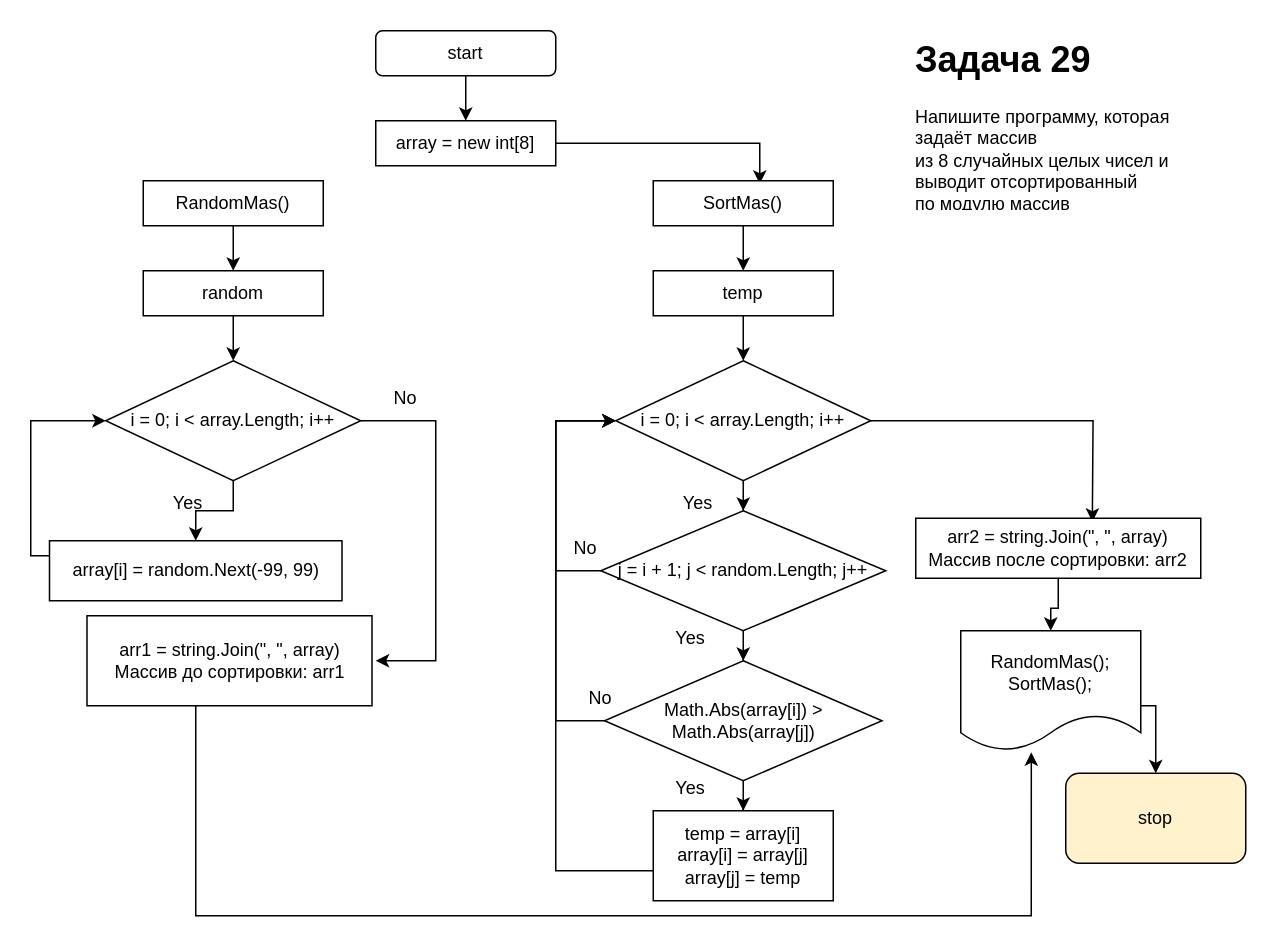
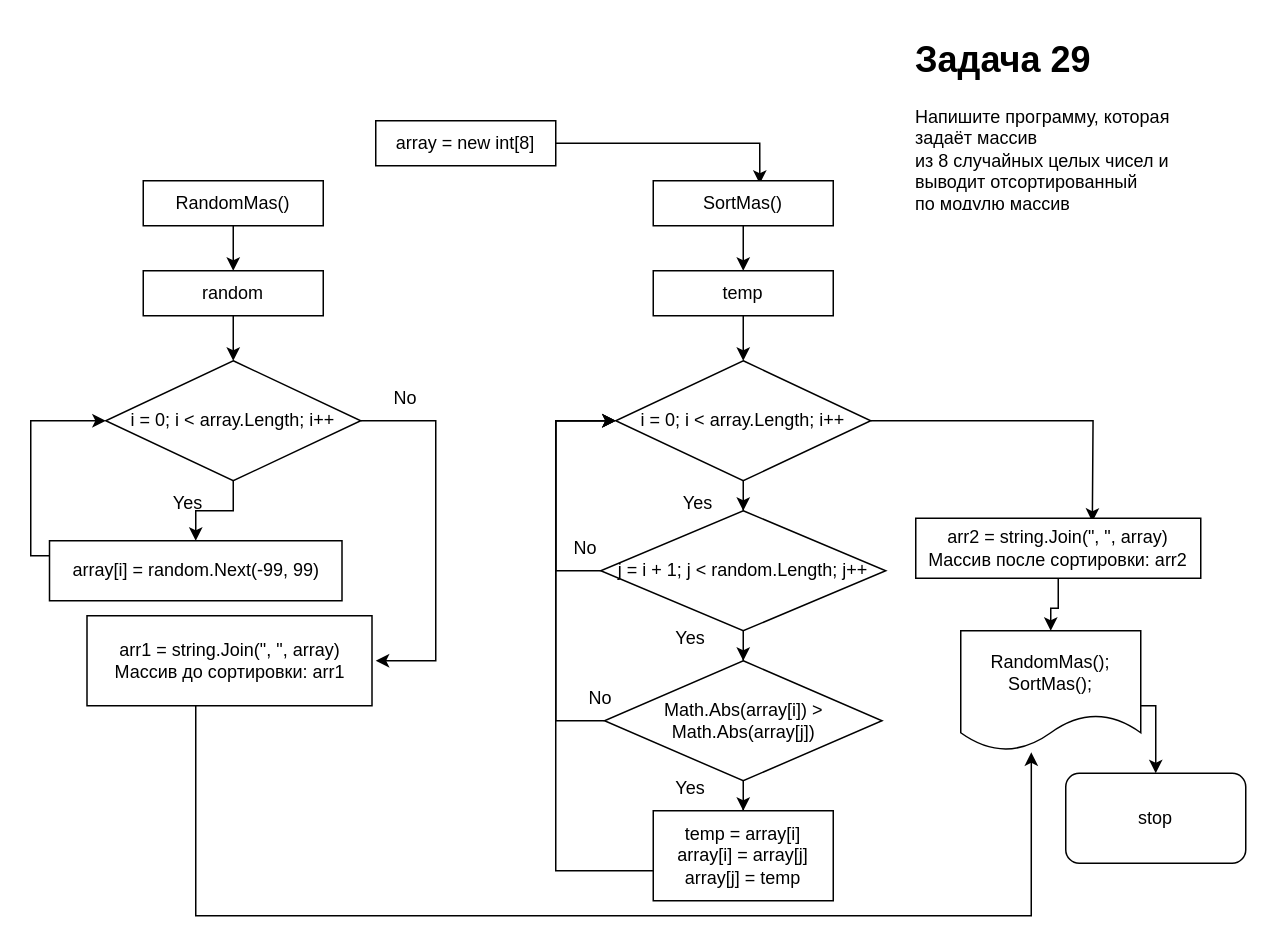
(466, 53) -> none
(466, 104) -> none
(1156, 818) -> (1156, 818)
